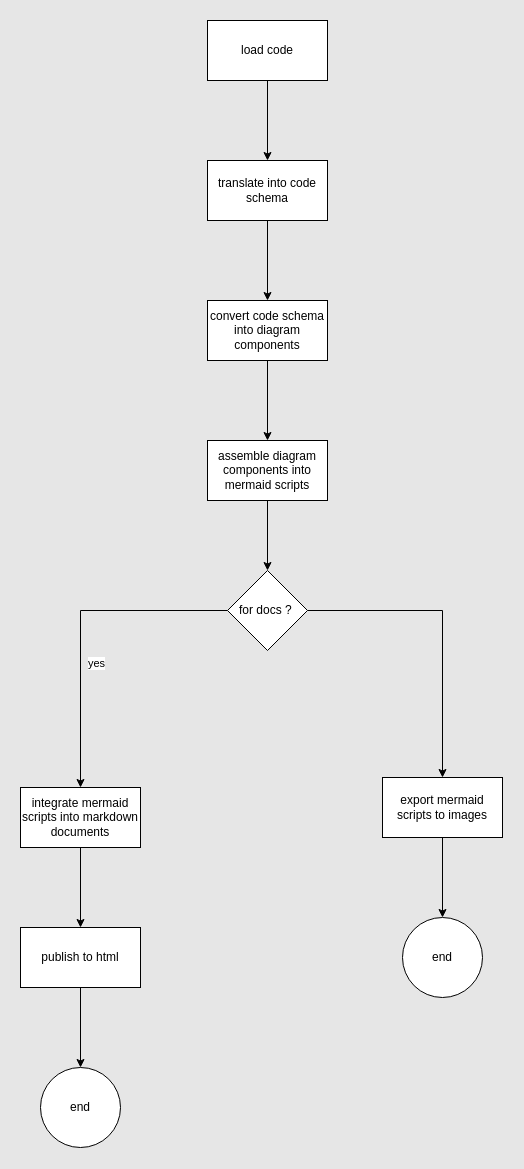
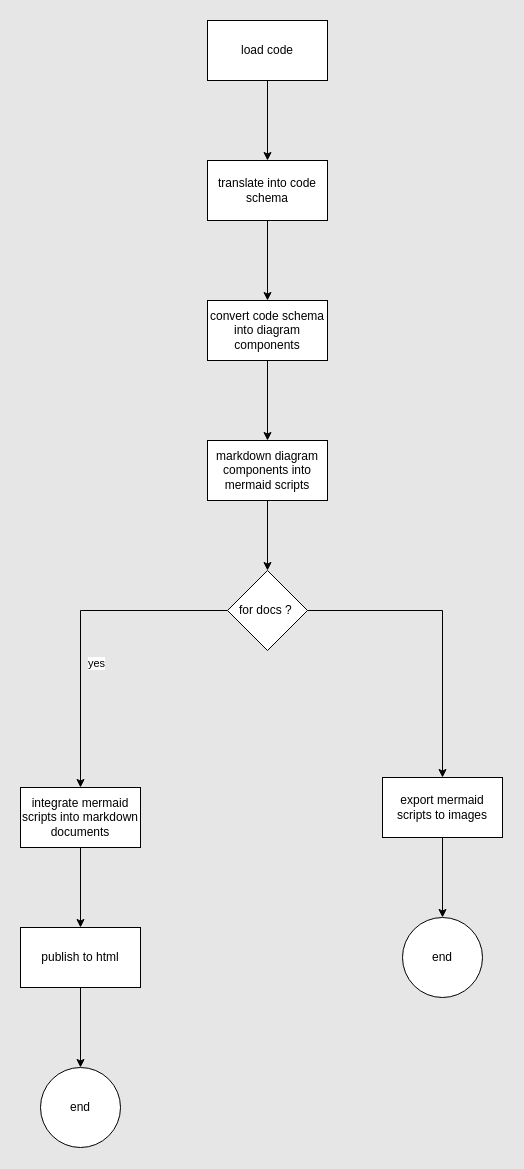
(268, 471) -> (268, 471)
